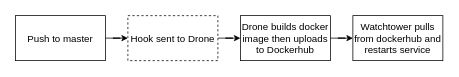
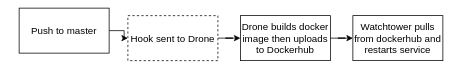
(60, 38) -> (64, 30)
